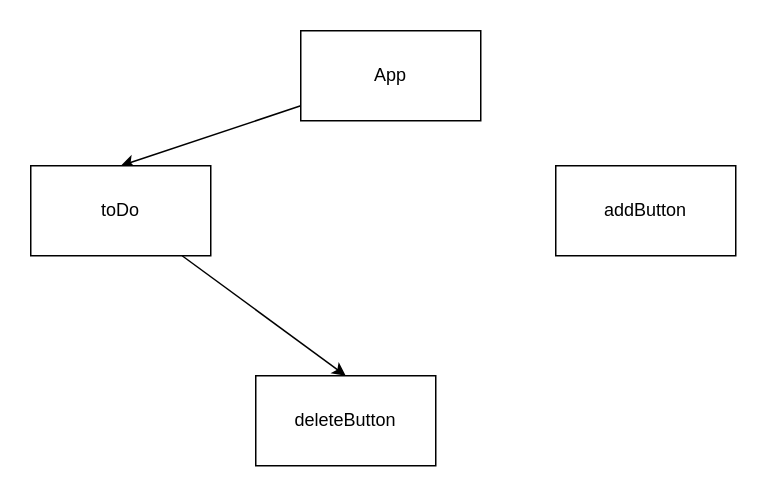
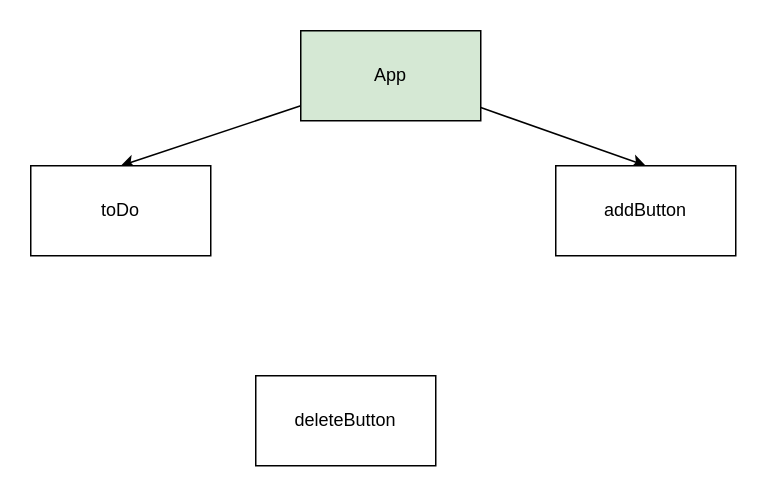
(391, 76) -> (391, 76)
none -> (558, 135)
(260, 313) -> none
